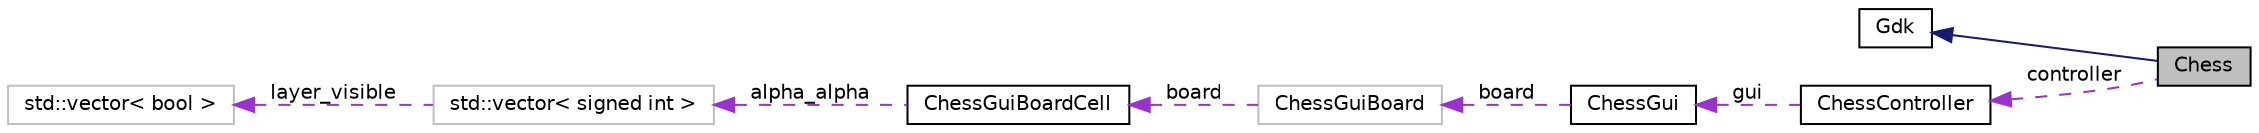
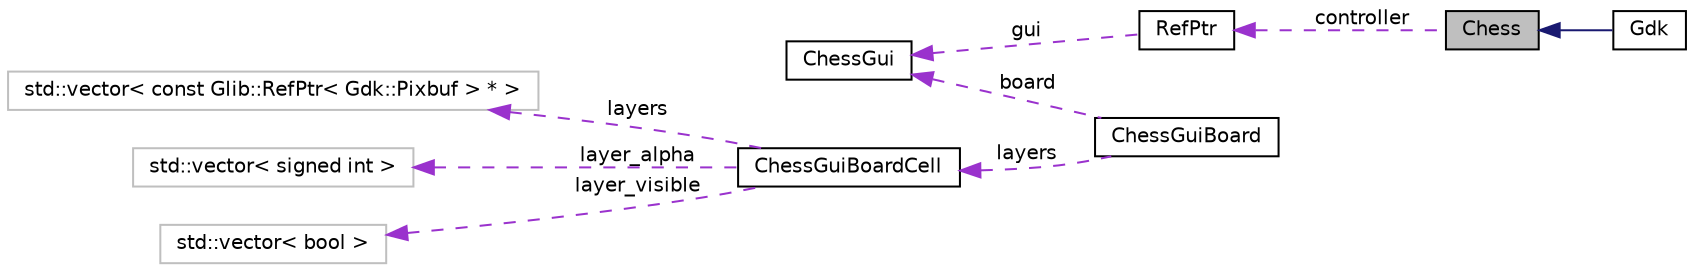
(2055, 48) -> (1586, 30)
none -> (273, 91)
(811, 94) -> (638, 156)
(1194, 94) -> (1027, 154)
(344, 105) -> (585, 214)
(1350, 105) -> (1187, 137)
(1517, 105) -> (1017, 99)
(1896, 105) -> (1187, 30)
